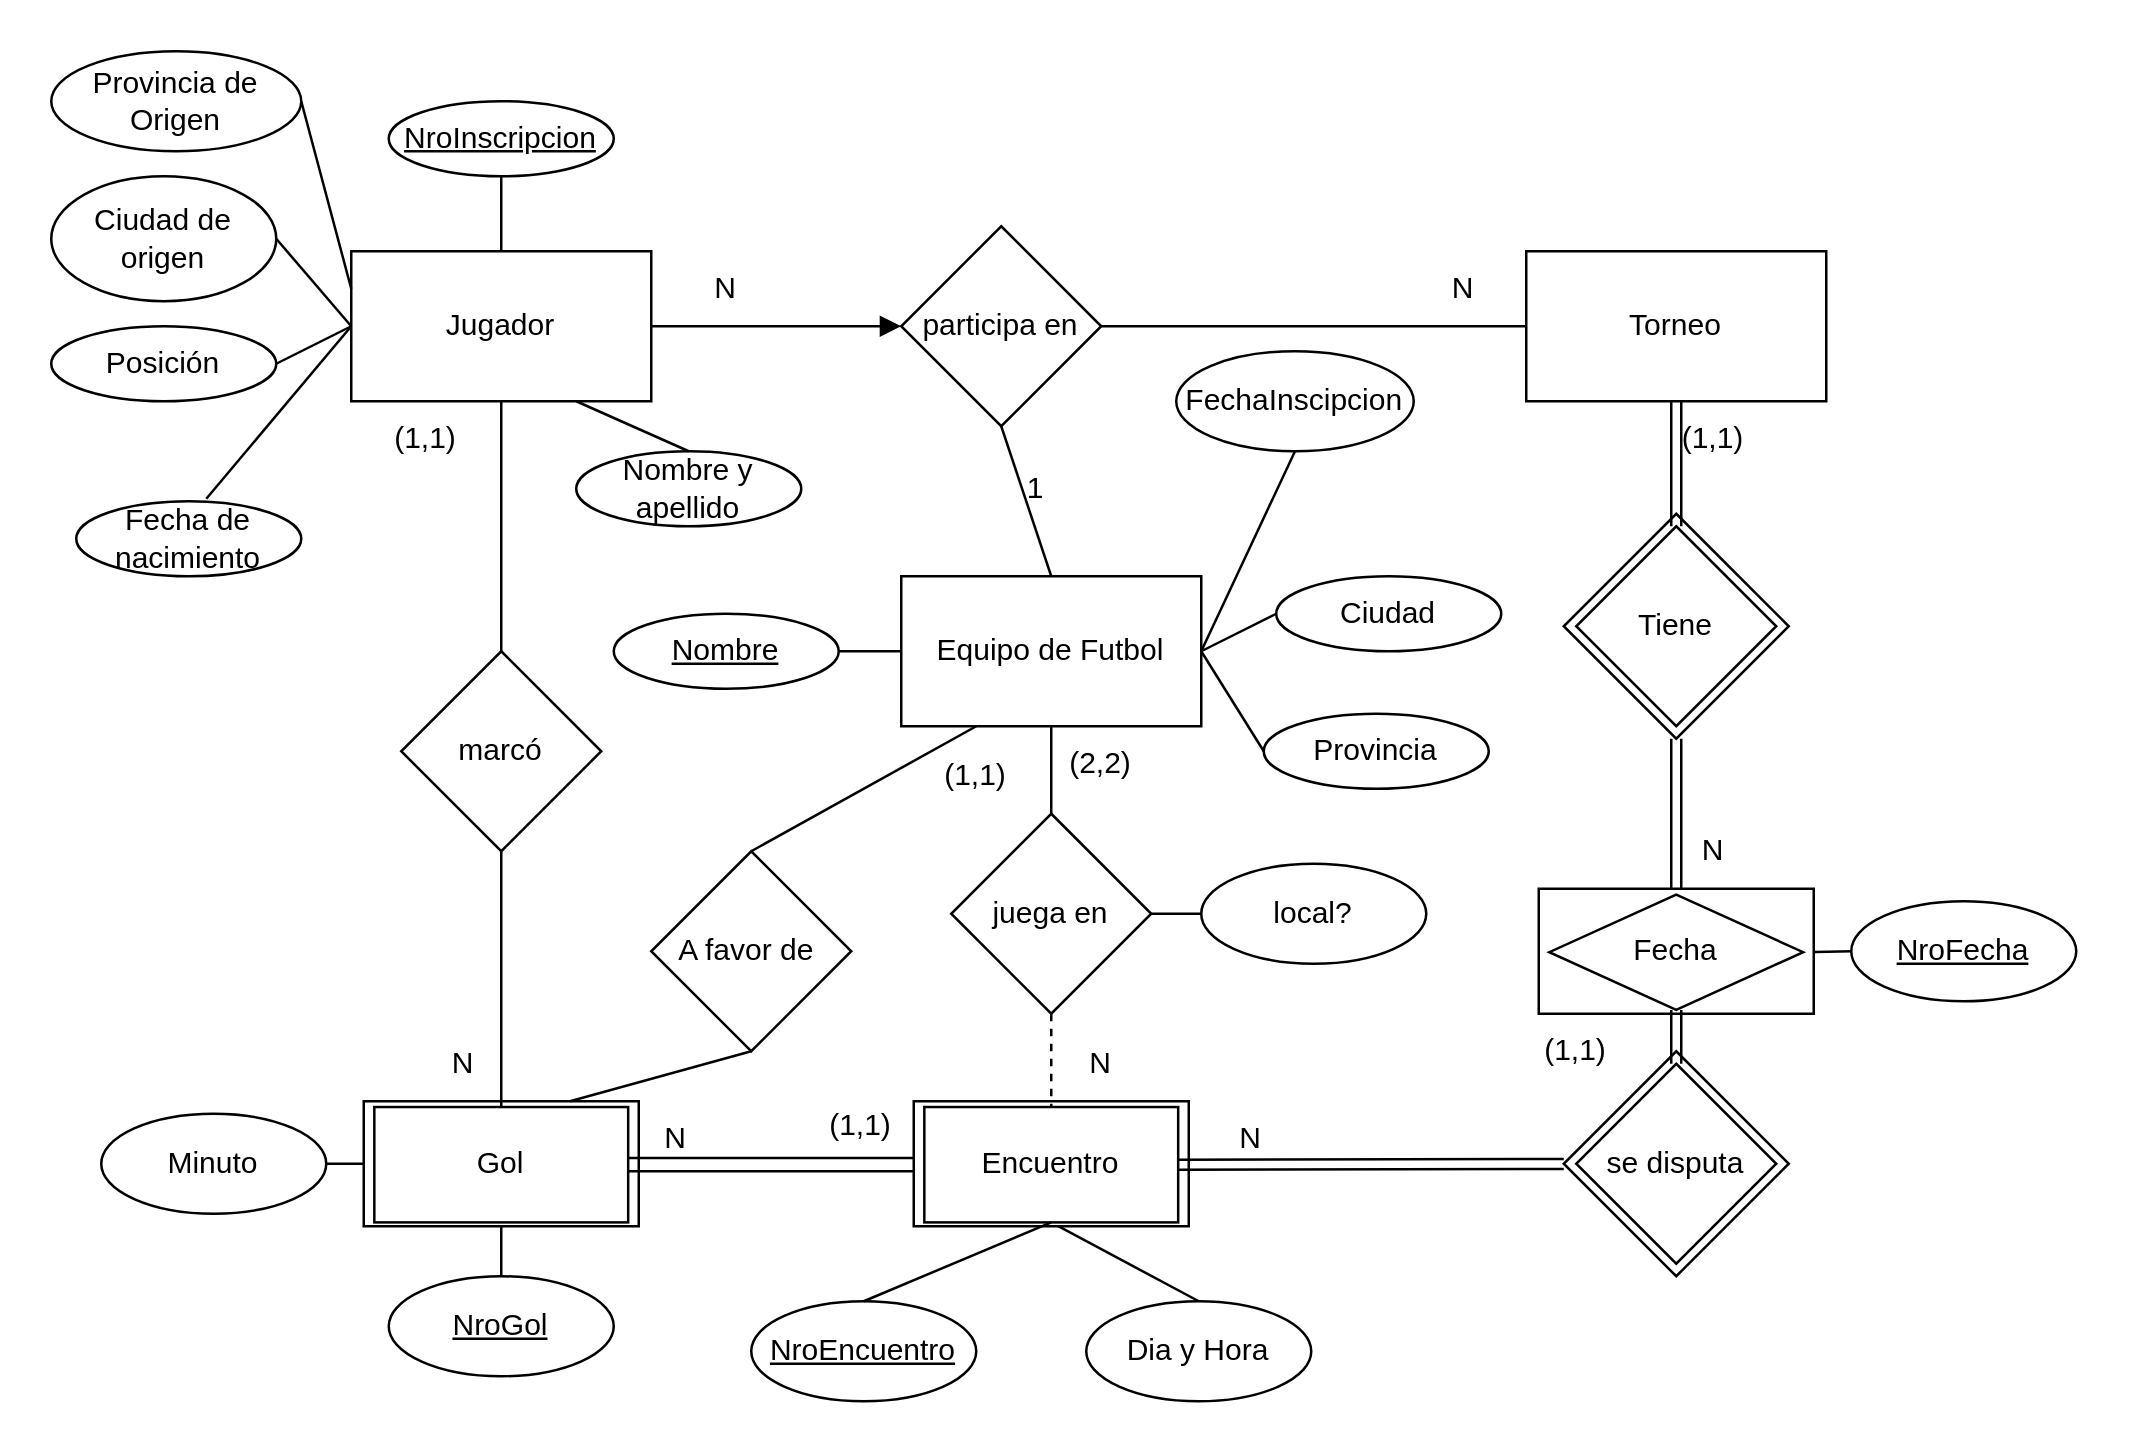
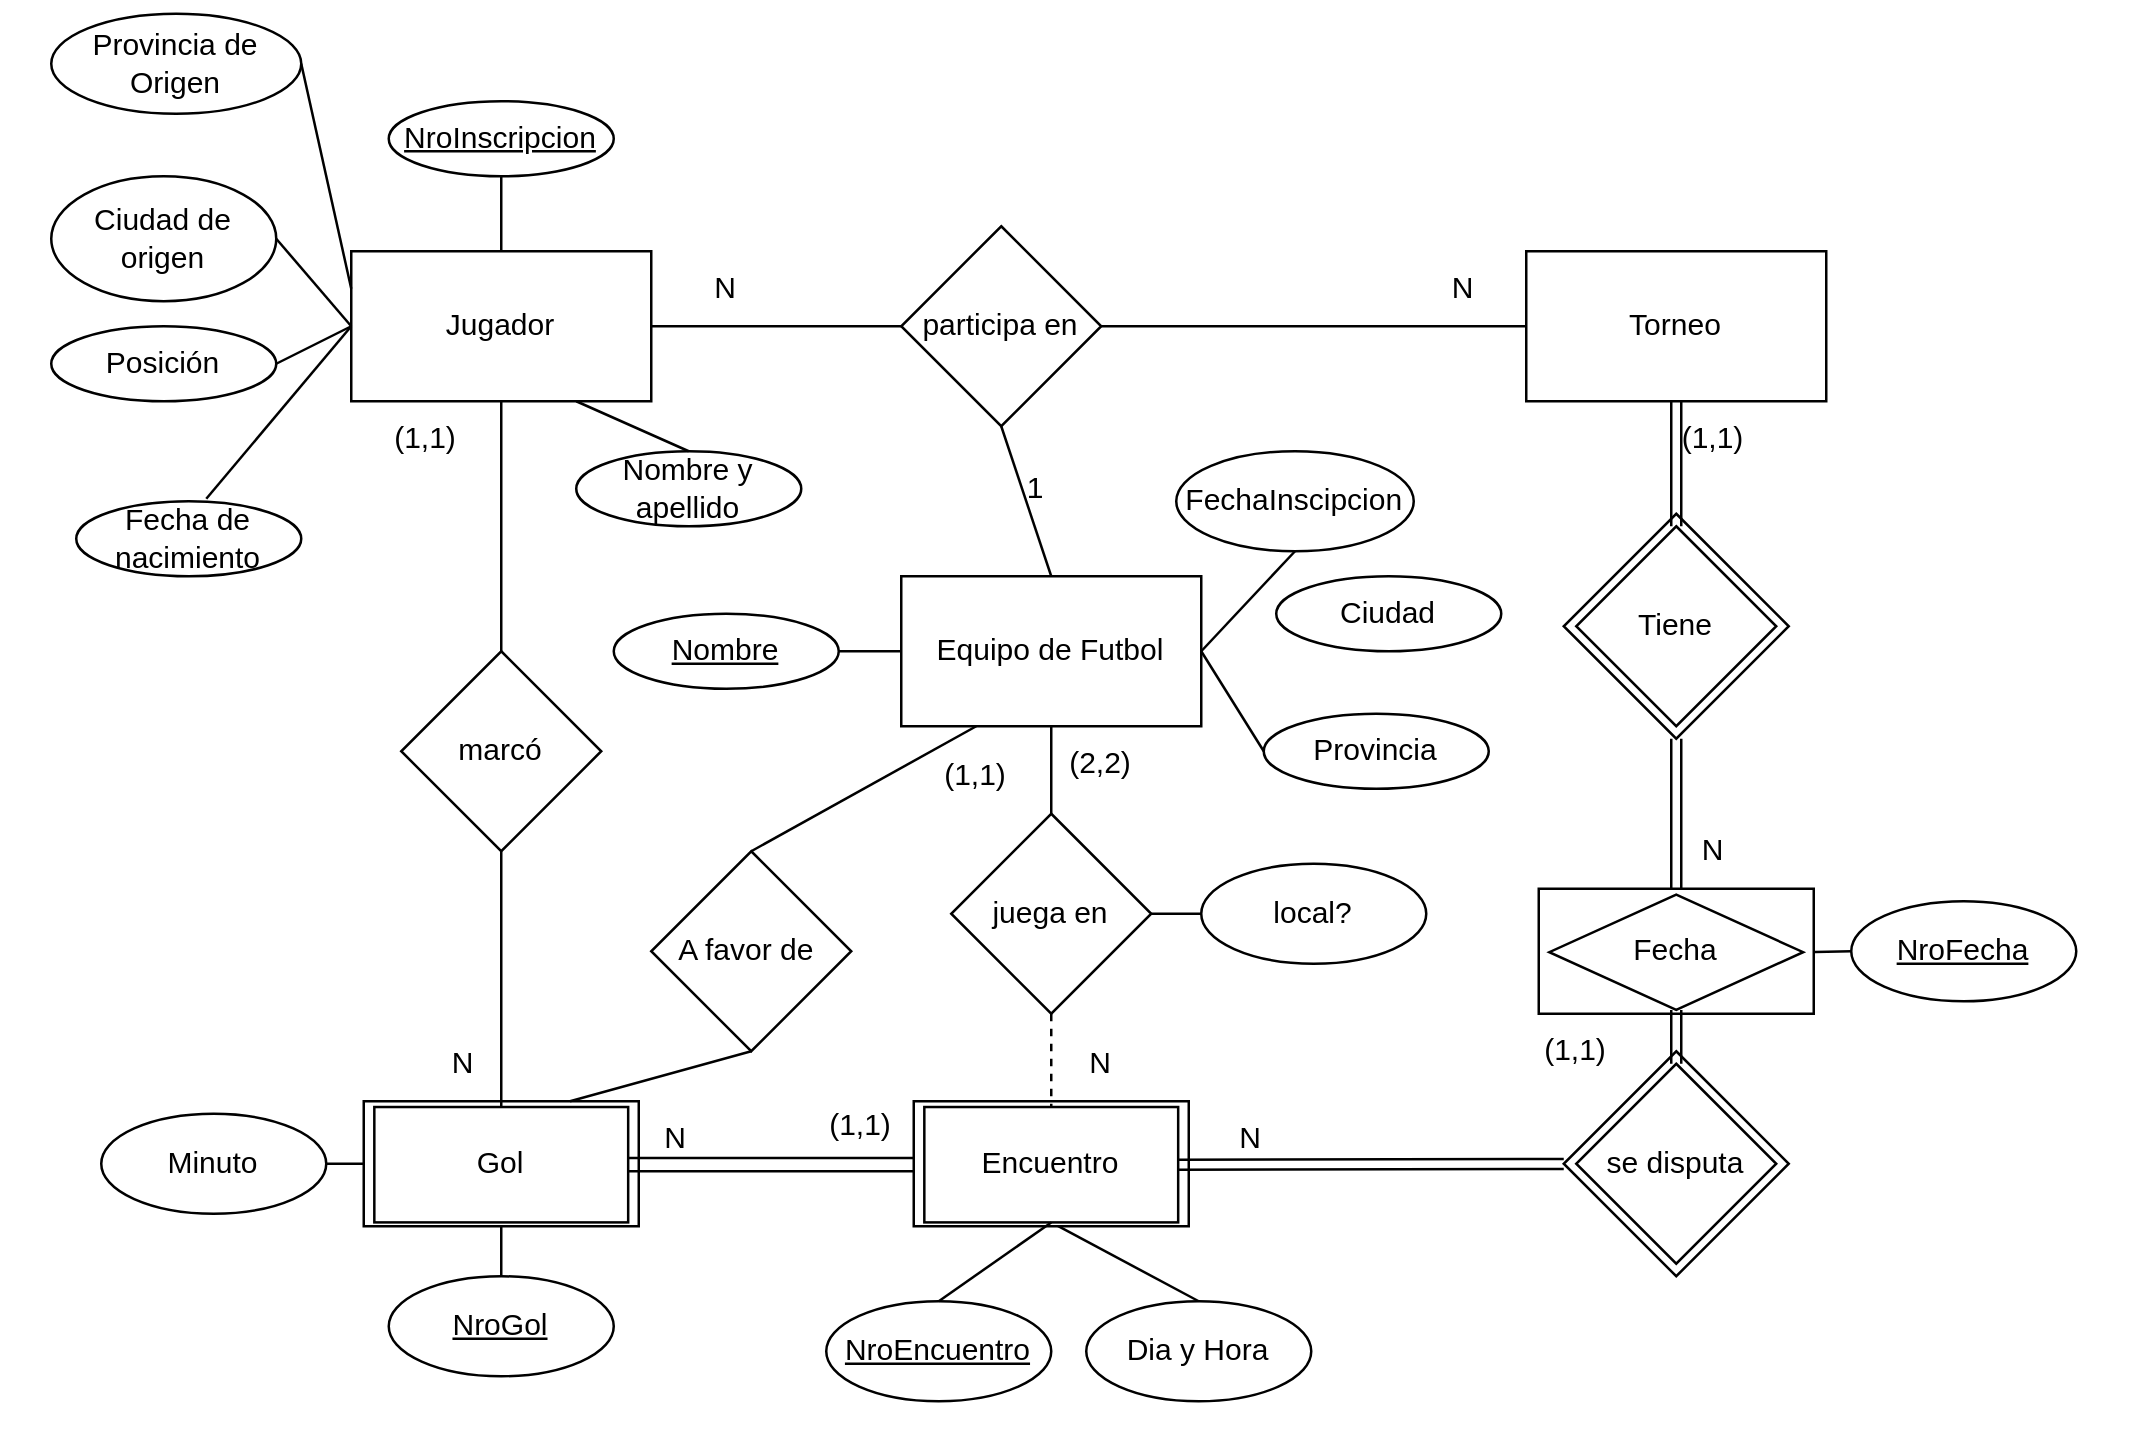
(176, 101) -> (176, 64)
(879, 326) -> (888, 326)
(1295, 401) -> (1295, 501)
(1244, 630) -> none
(864, 1351) -> (939, 1351)
